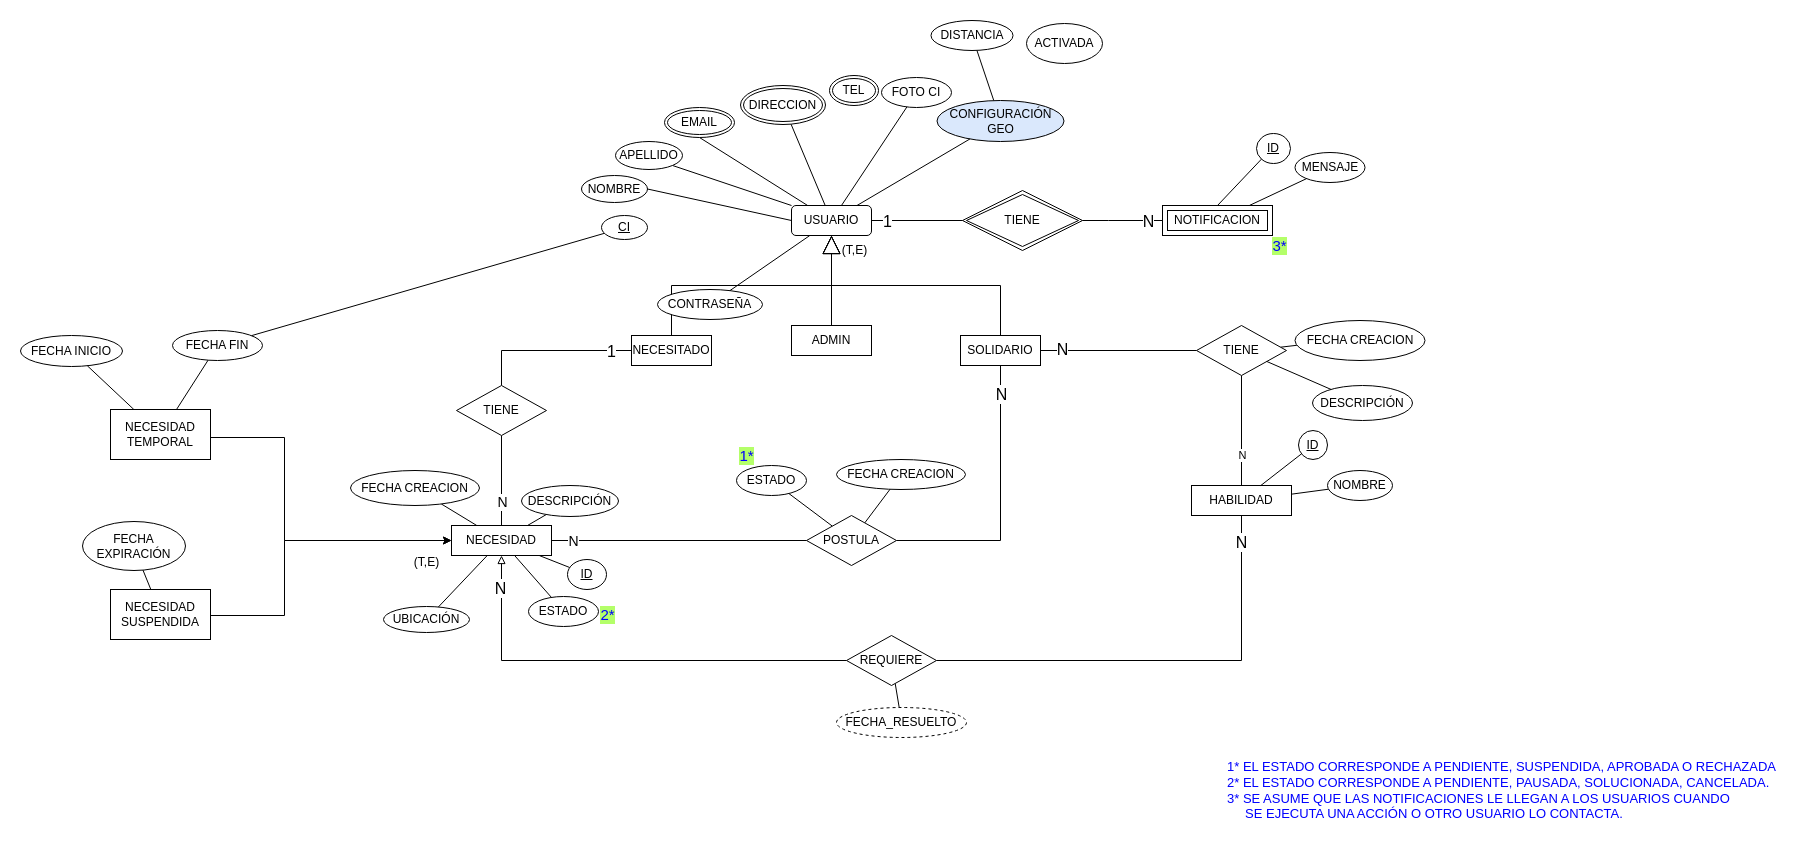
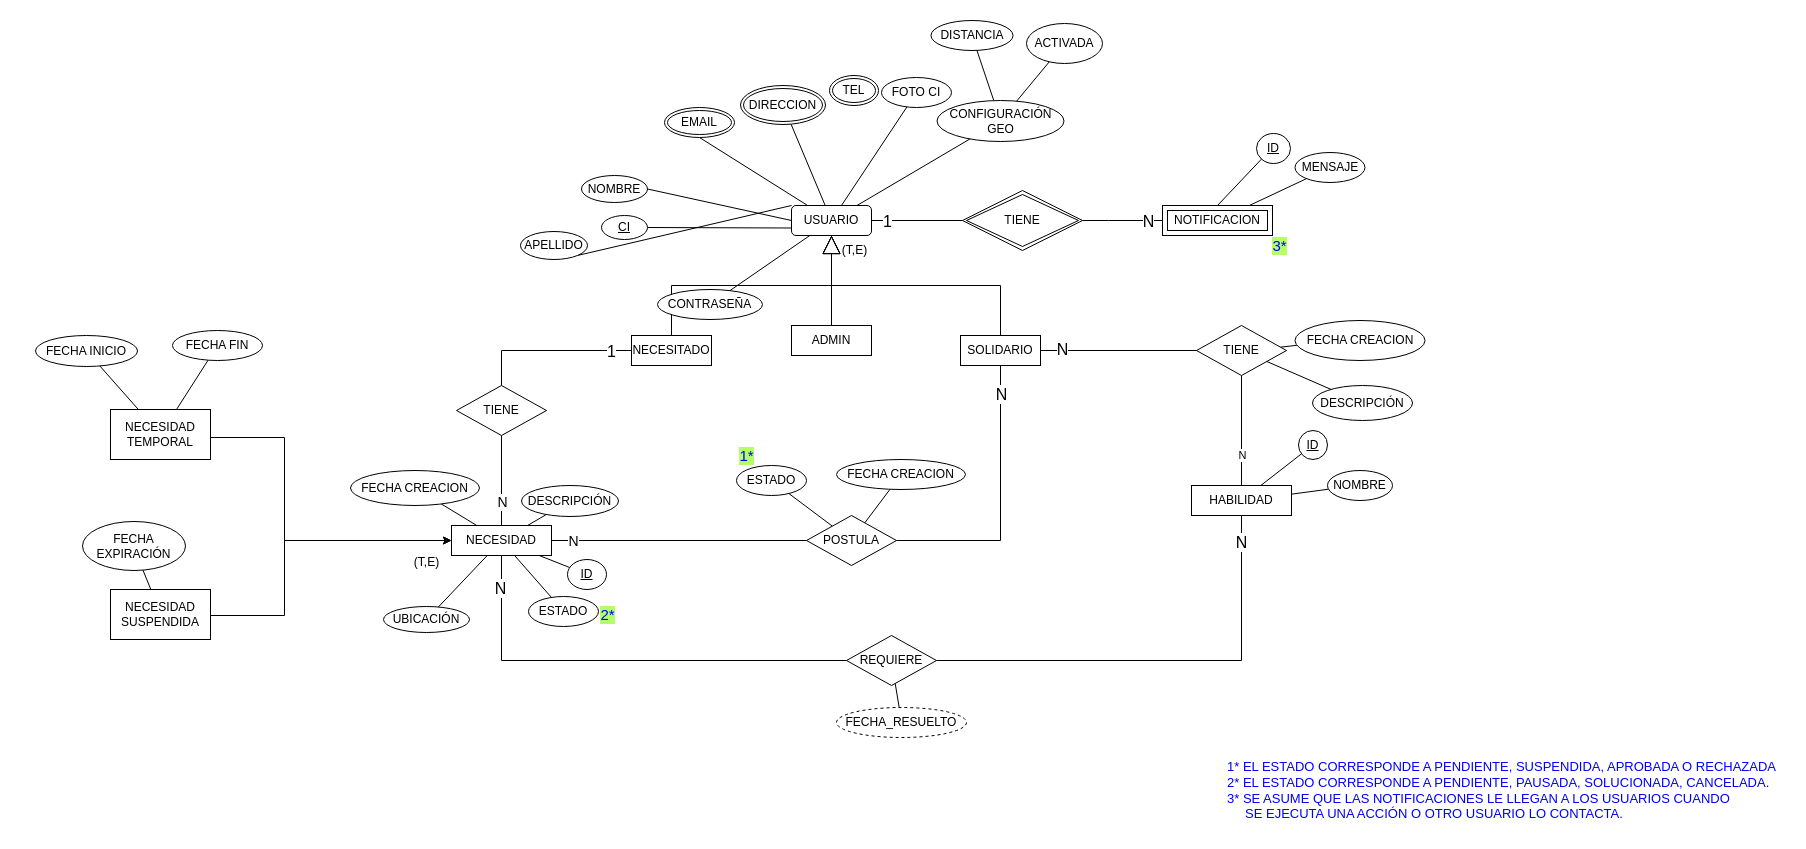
none -> (1033, 82)
(1001, 121) -> (1001, 121)
(649, 156) -> (554, 246)
(428, 284) -> (745, 228)
(72, 351) -> (87, 351)
(502, 565) -> (502, 561)
